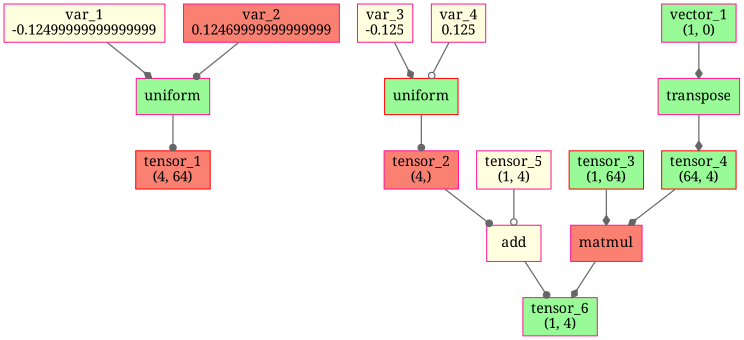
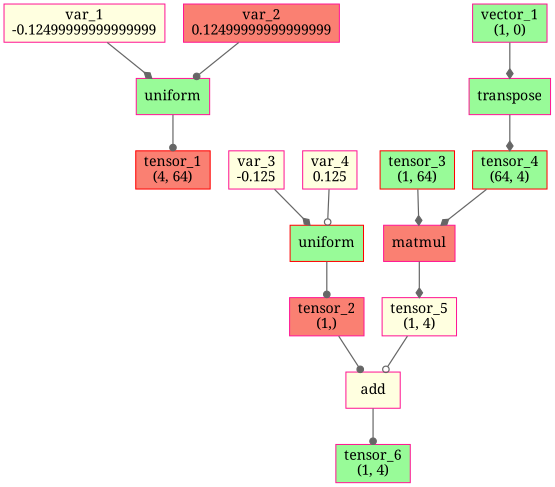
(261, 23) -> (261, 23)
(421, 170) -> (327, 317)
(586, 276) -> (419, 275)
